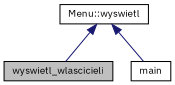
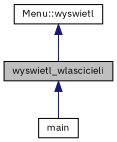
(131, 47) -> (58, 105)
